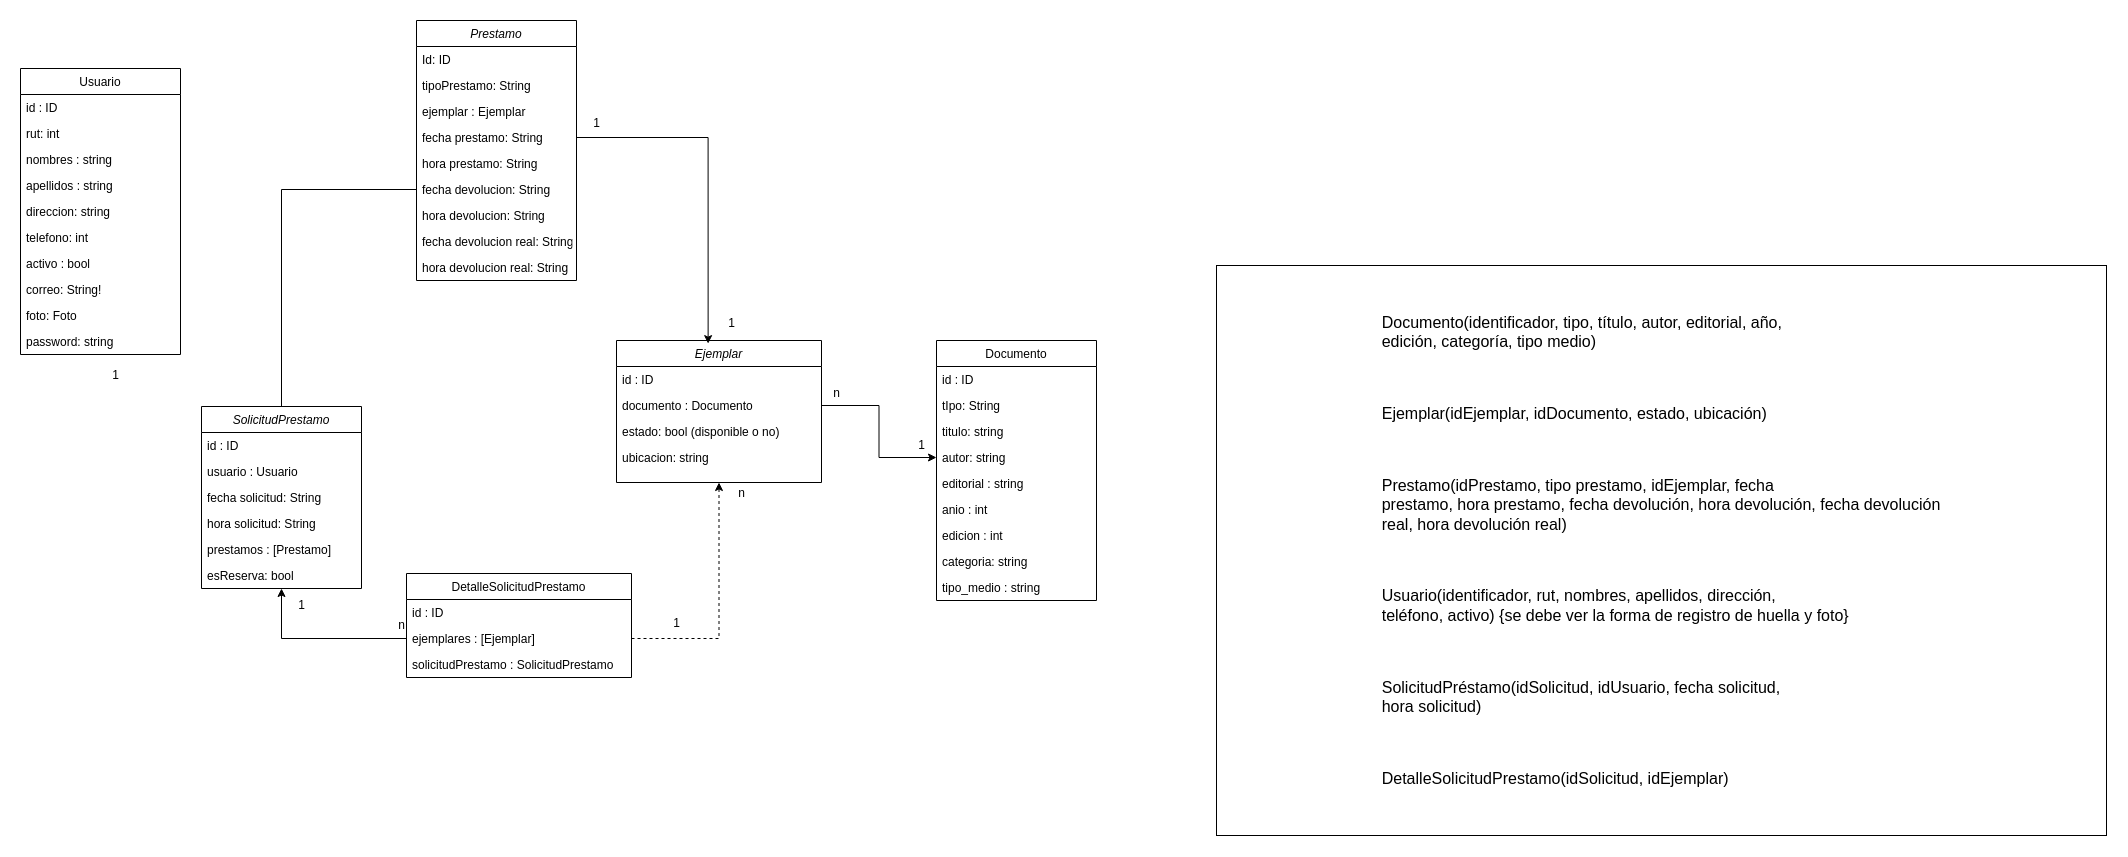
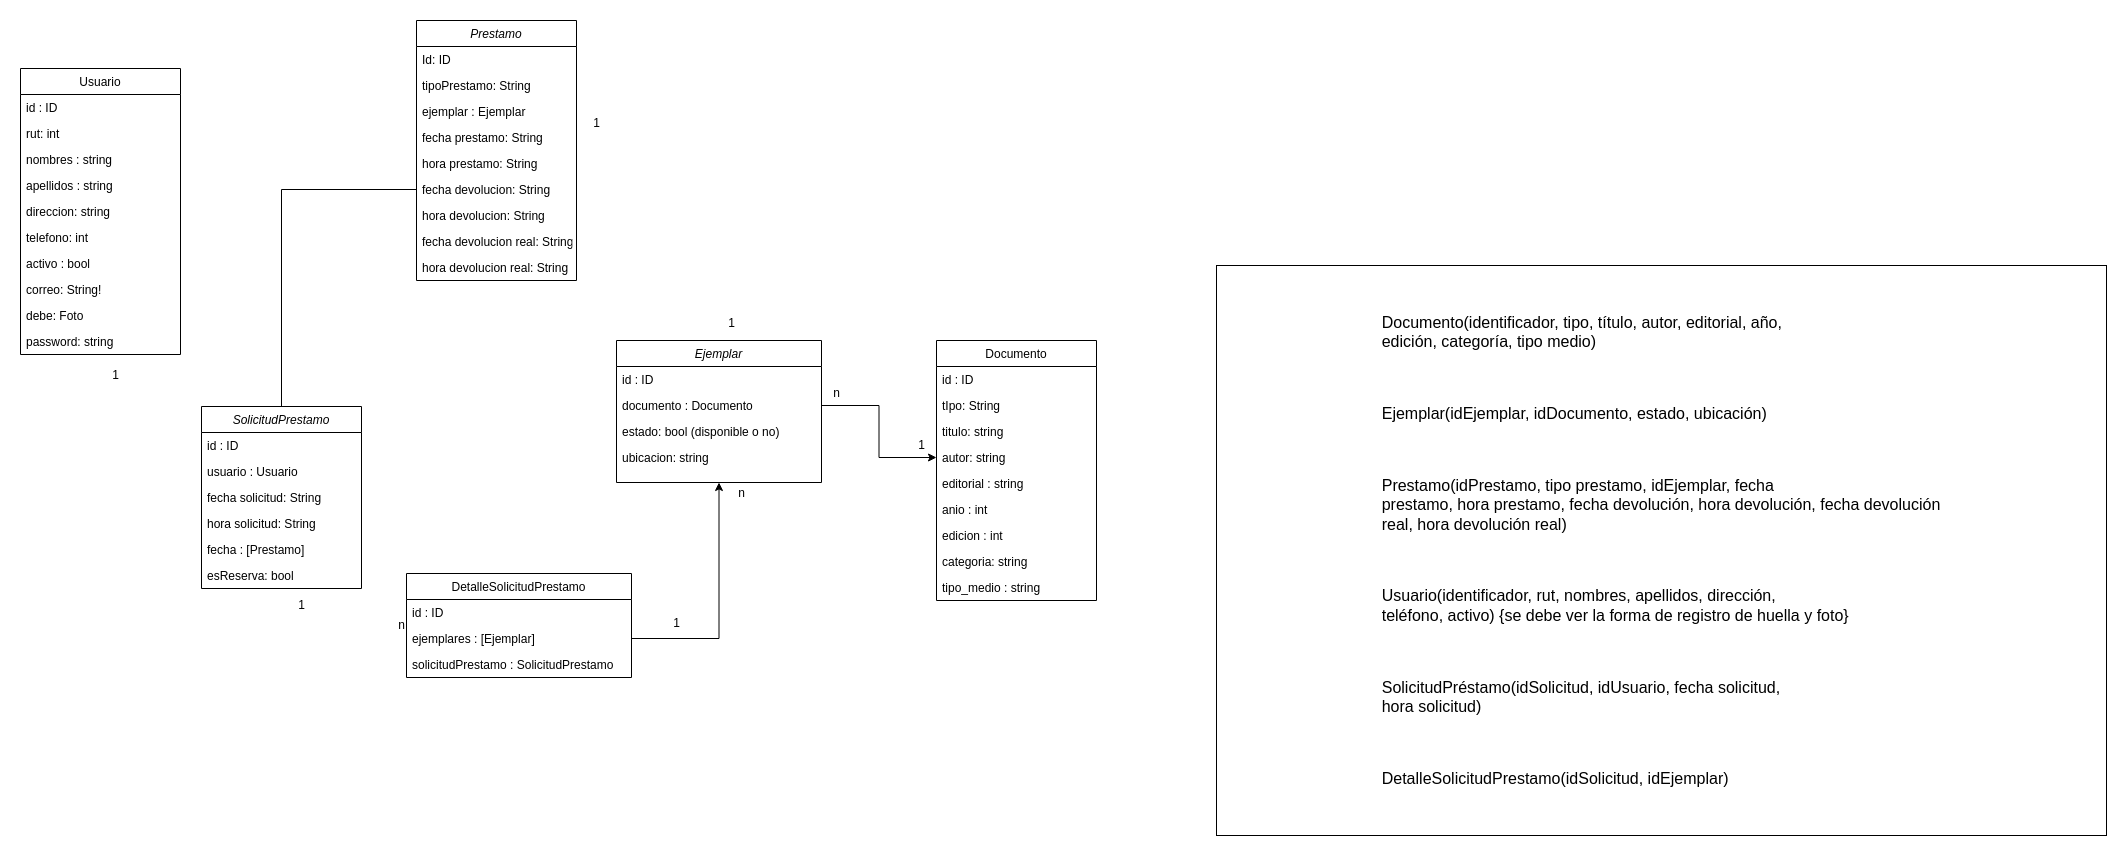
(708, 172) -> none
(56, 316) -> (56, 316)
(276, 550) -> (263, 550)
(719, 607) -> (719, 607)
(322, 639) -> none
